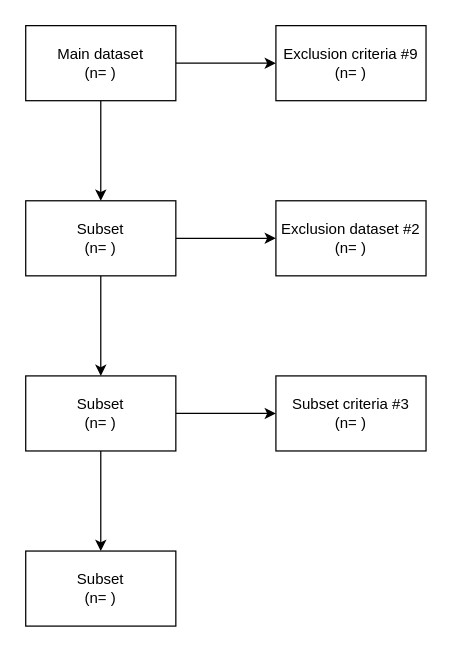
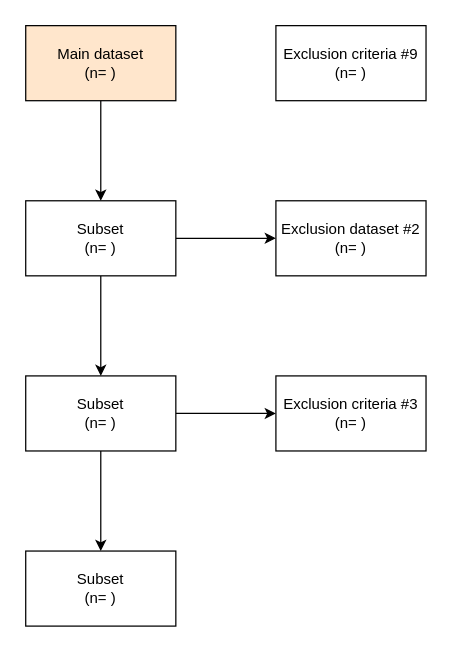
(101, 63) -> (101, 63)
(222, 63) -> none
(351, 413) -> (351, 413)
